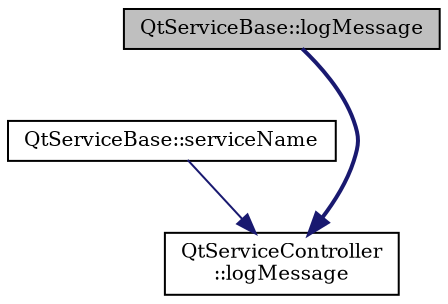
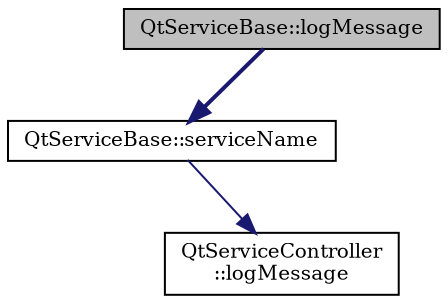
(356, 129) -> (234, 78)
